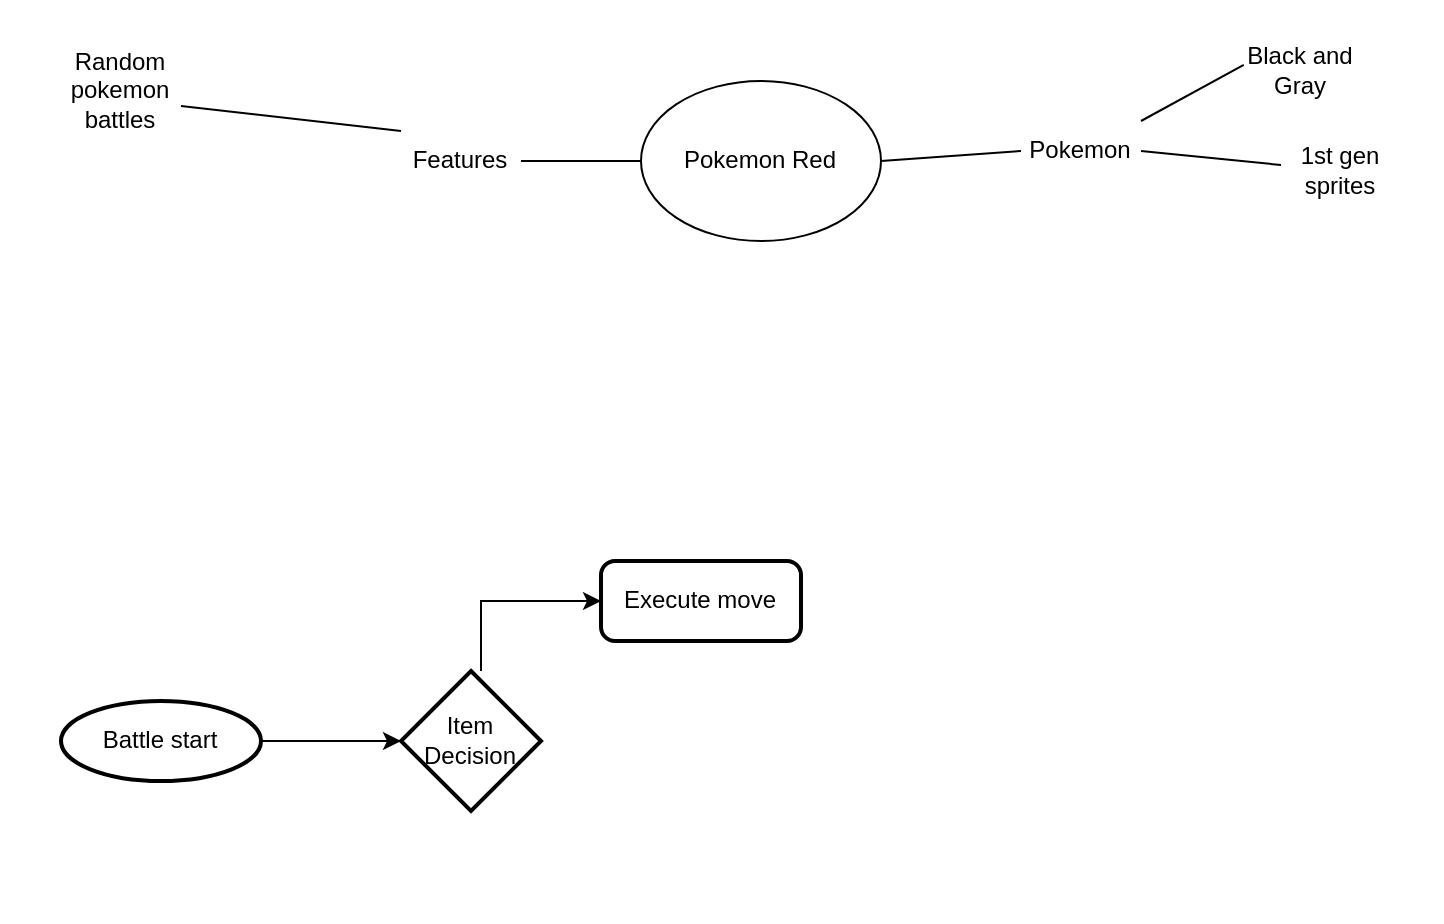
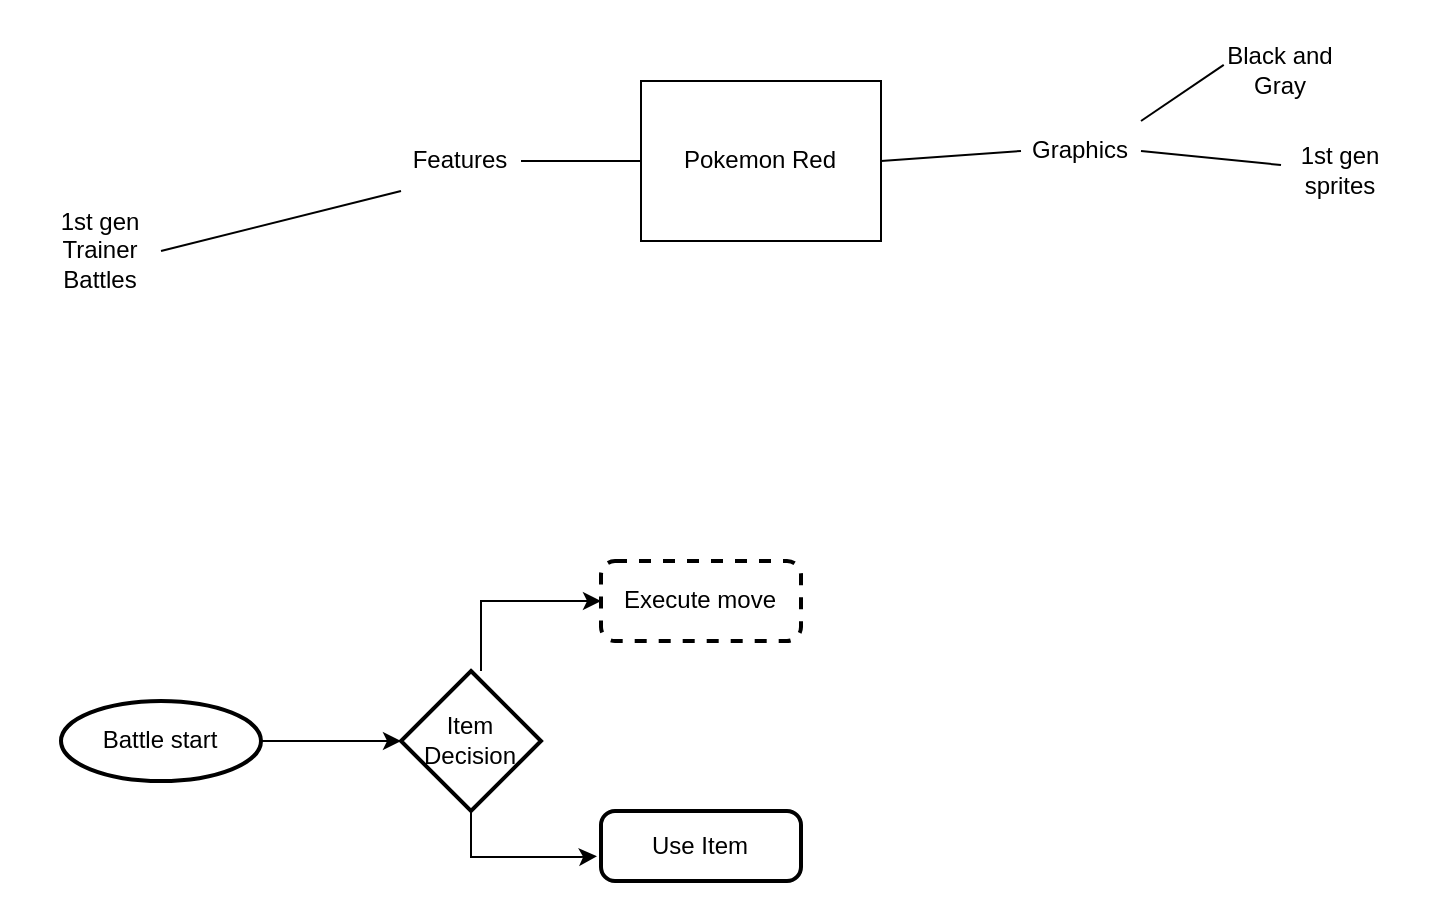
(1301, 71) -> (1281, 71)
(121, 91) -> none
(291, 119) -> none
(1081, 151) -> (1081, 151)
(761, 161) -> (761, 161)
none -> (281, 221)
none -> (101, 251)
(701, 601) -> (701, 601)
none -> (701, 846)
none -> (504, 857)
